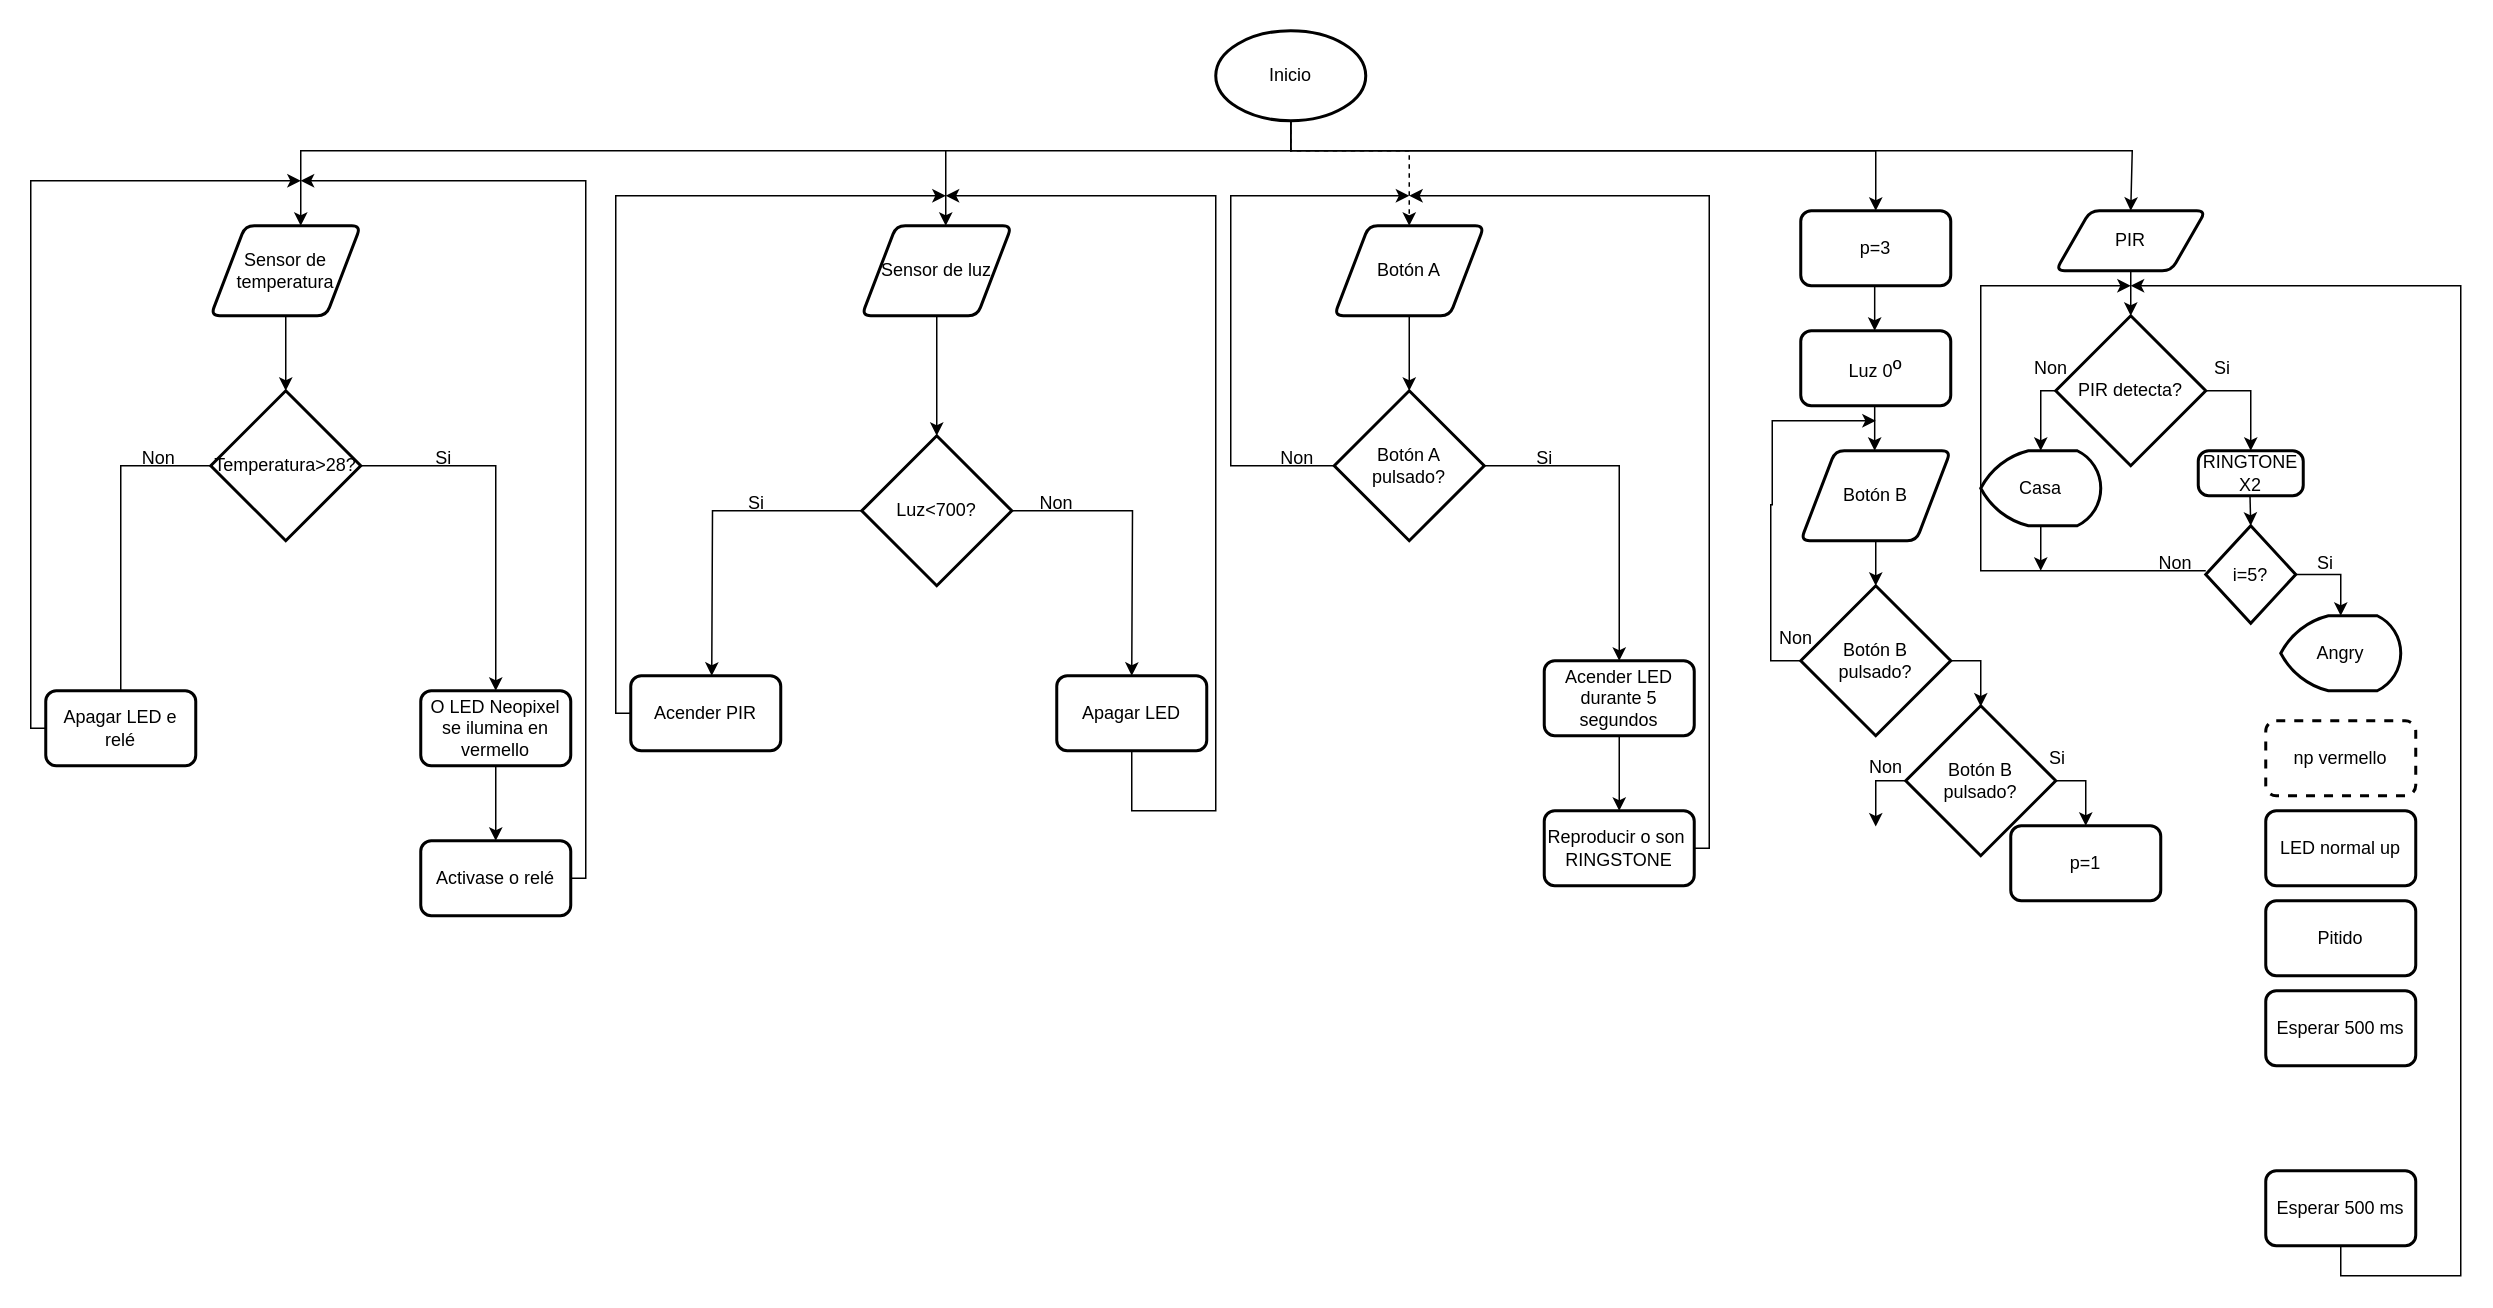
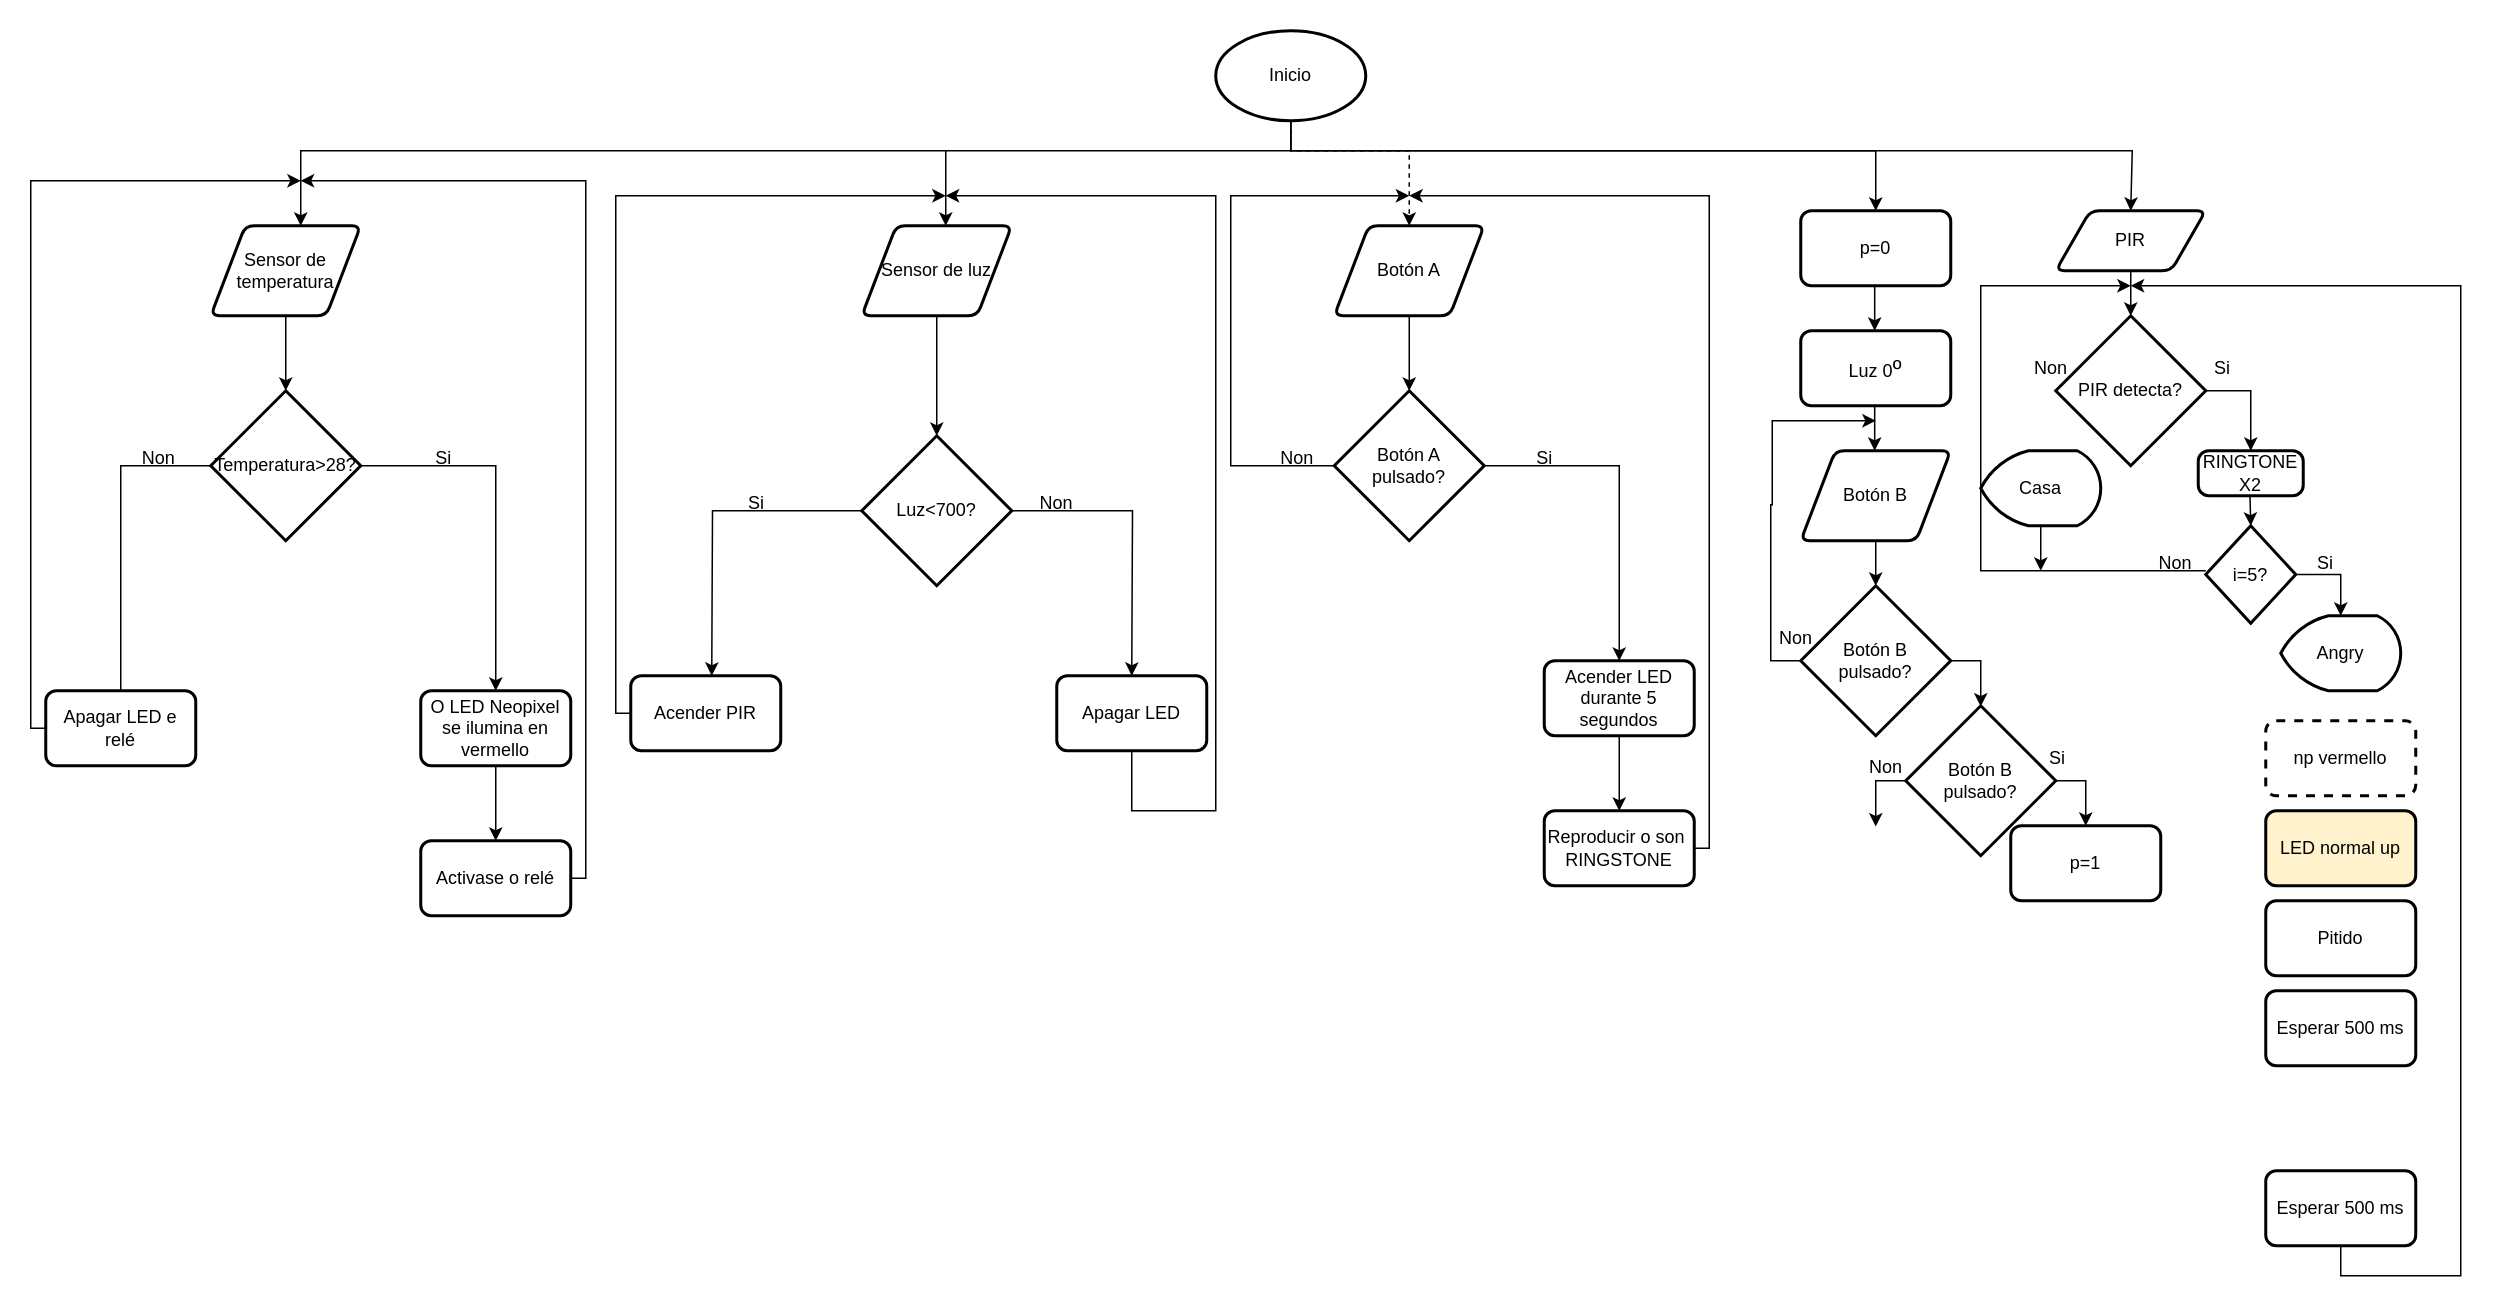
(1876, 248) -> (1876, 248)
(2041, 409) -> none
(2341, 848) -> (2341, 848)
